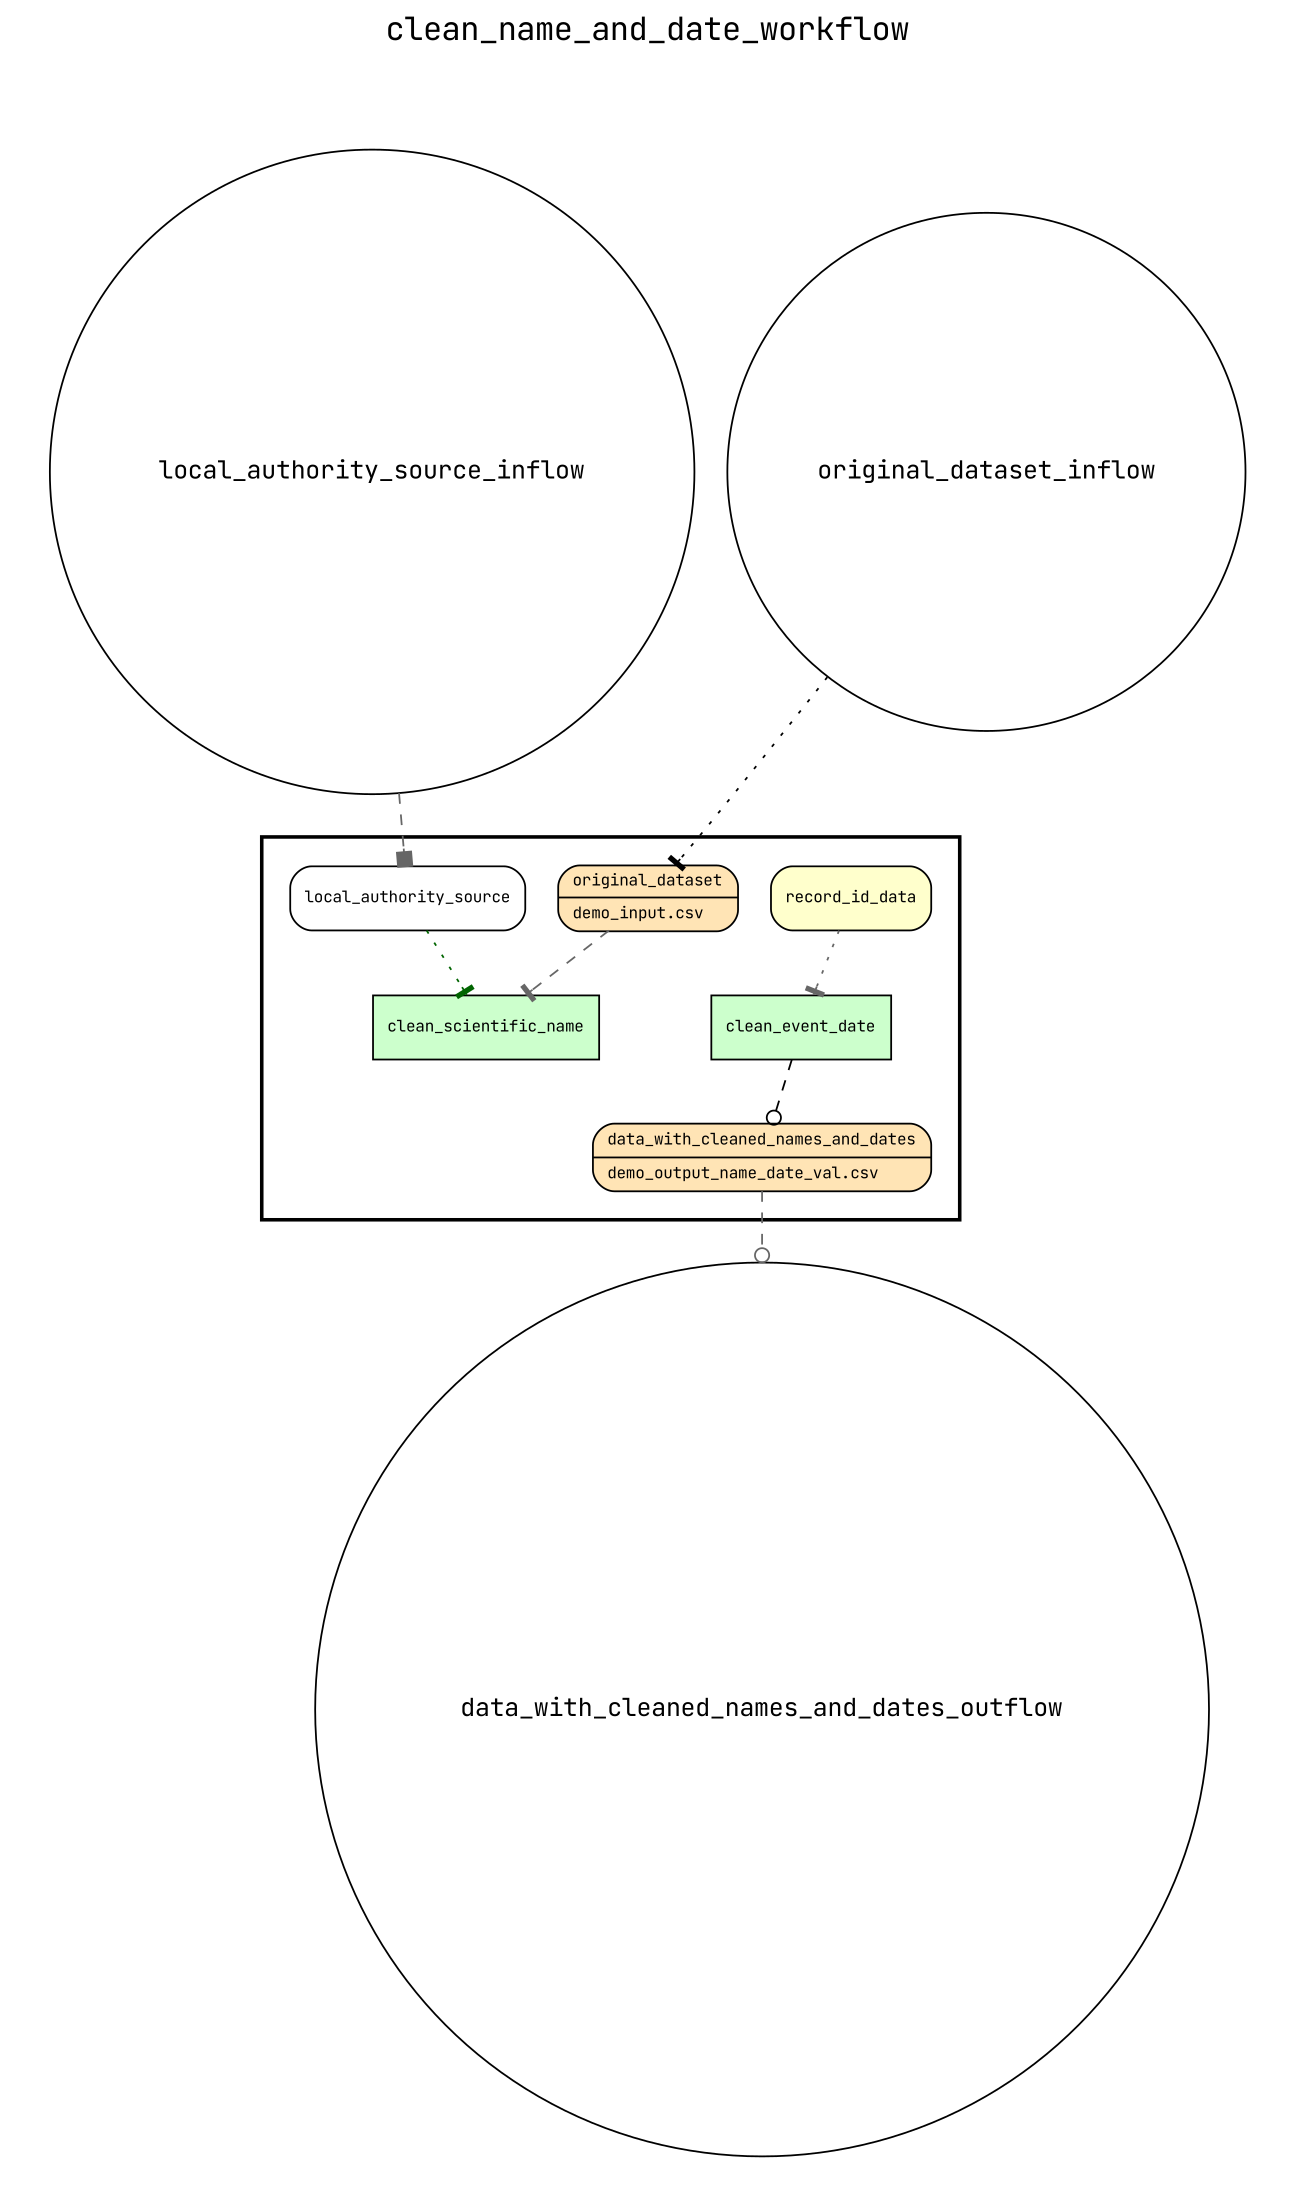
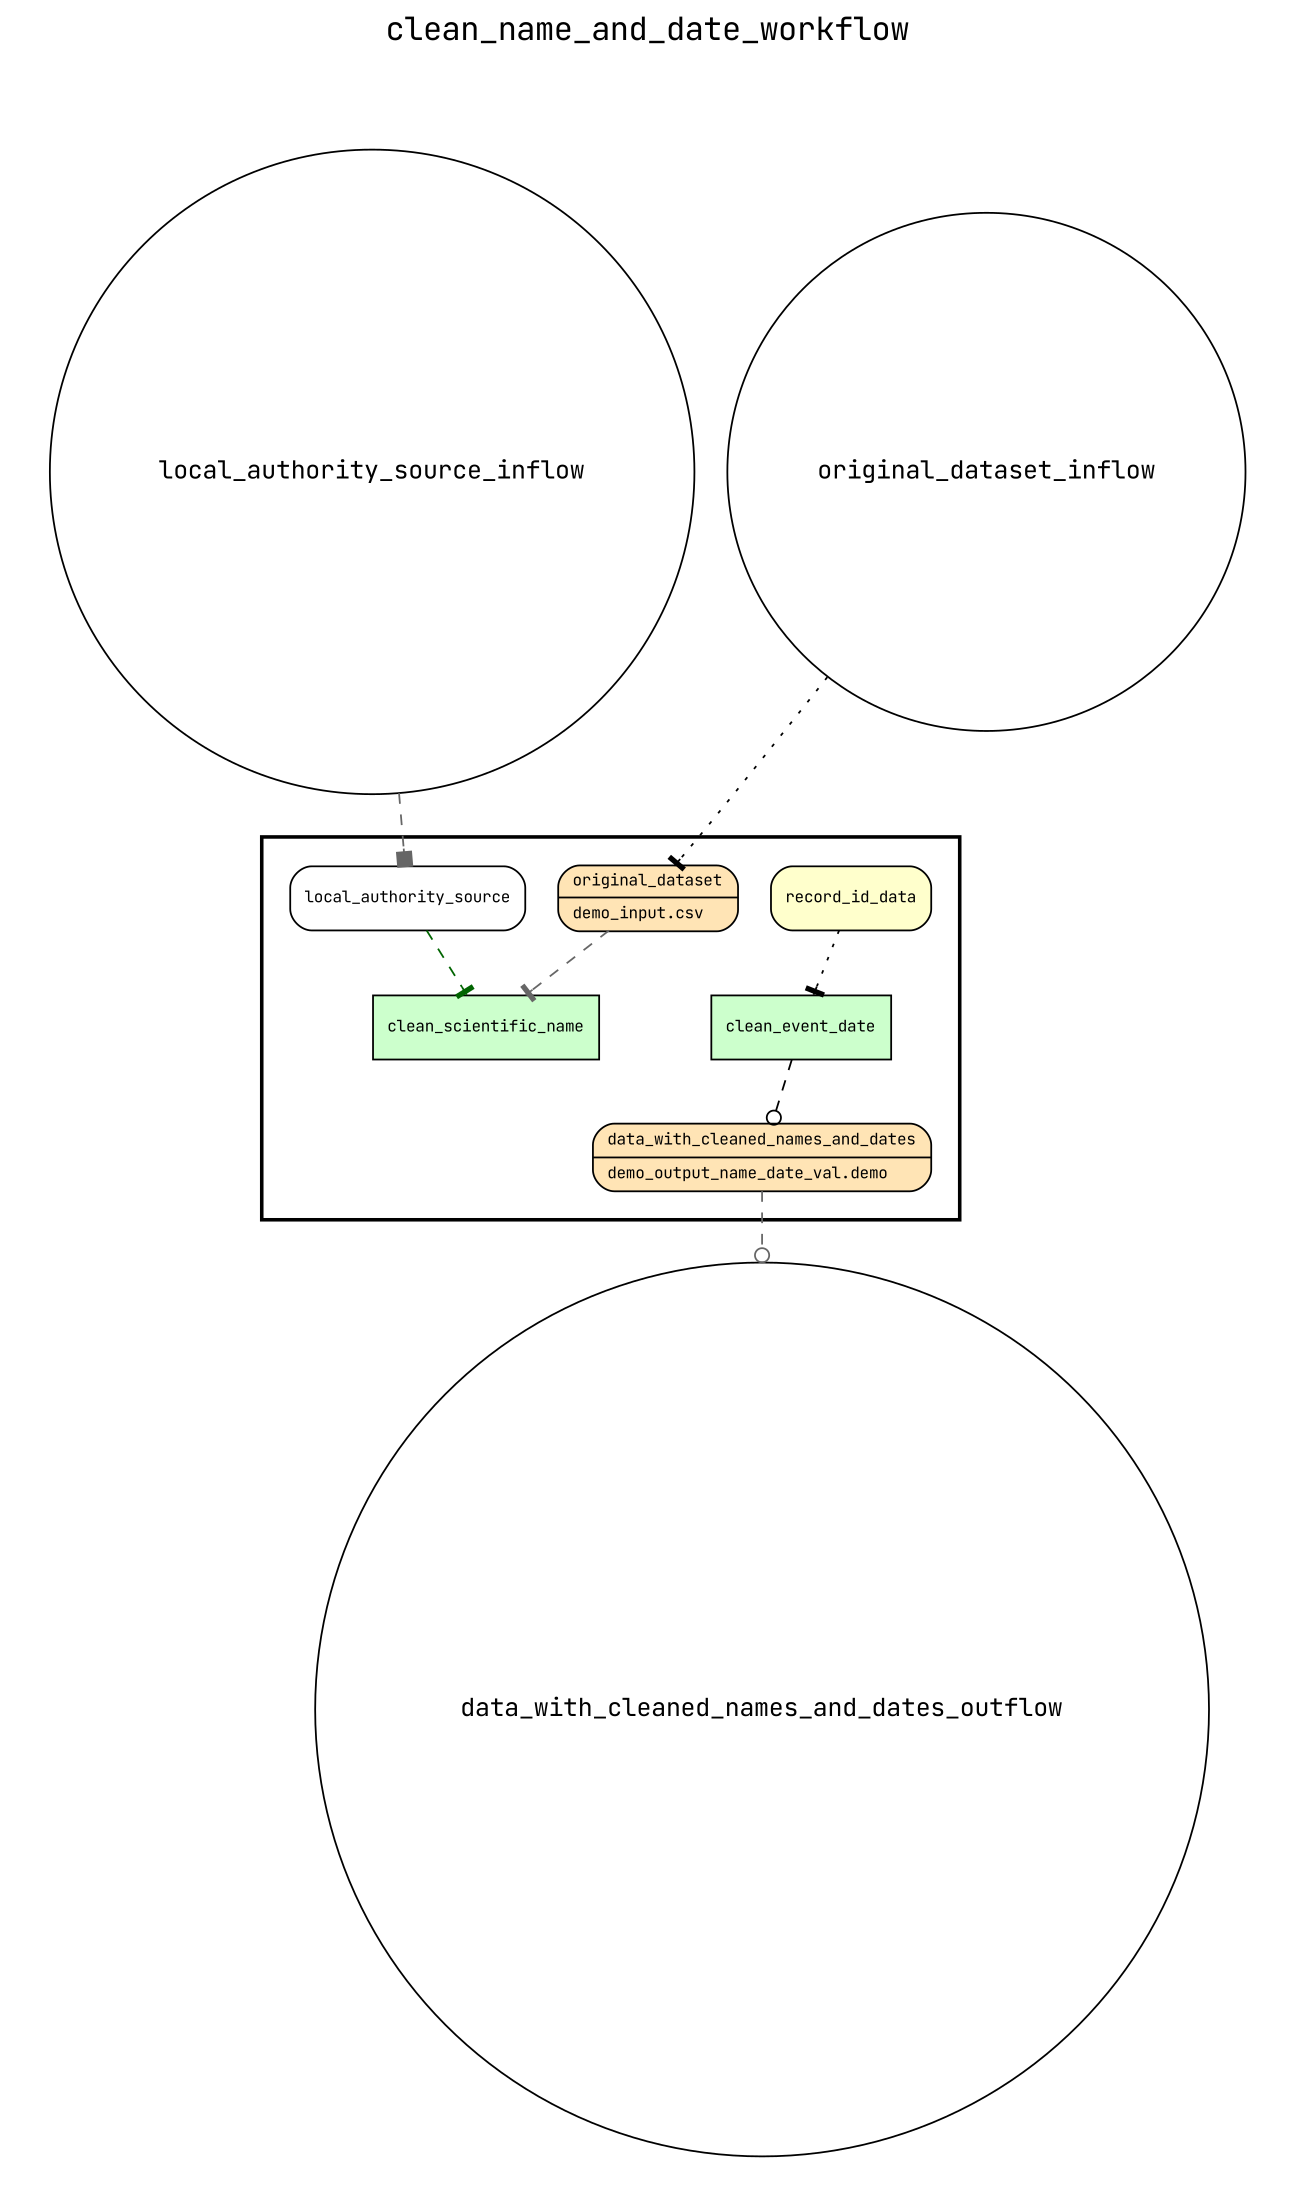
(828, 958) -> (828, 958)
(444, 959) -> (444, 959)
(743, 1173) -> (748, 1173)
